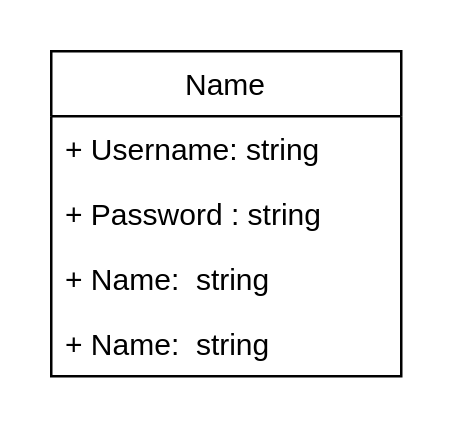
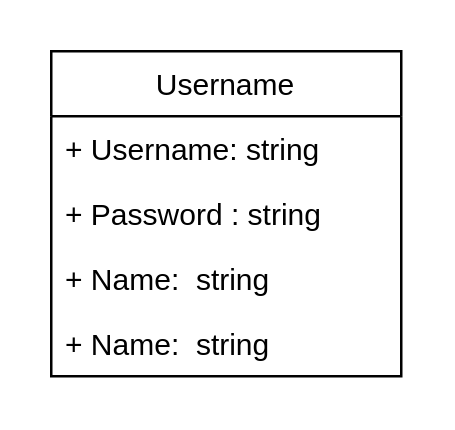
(225, 85) -> (225, 85)
